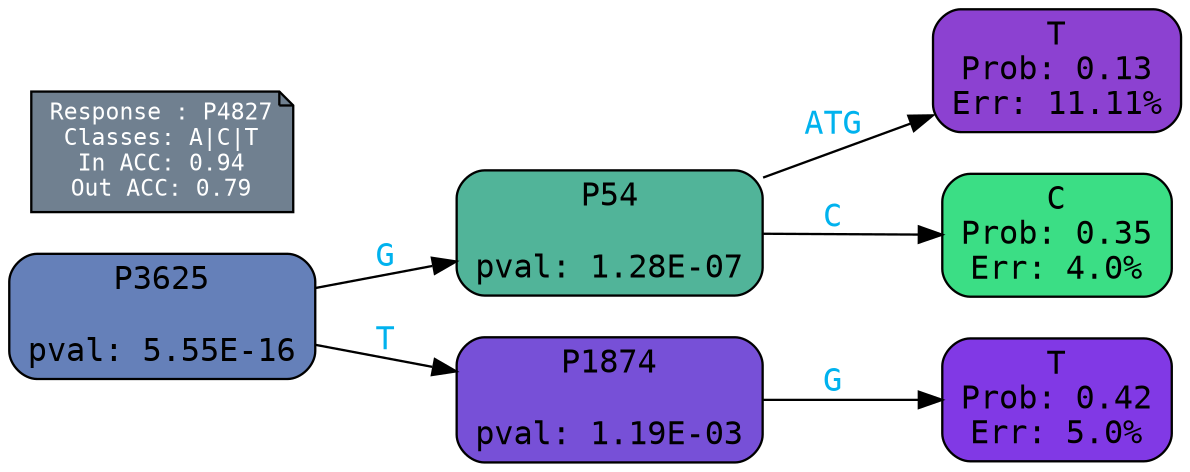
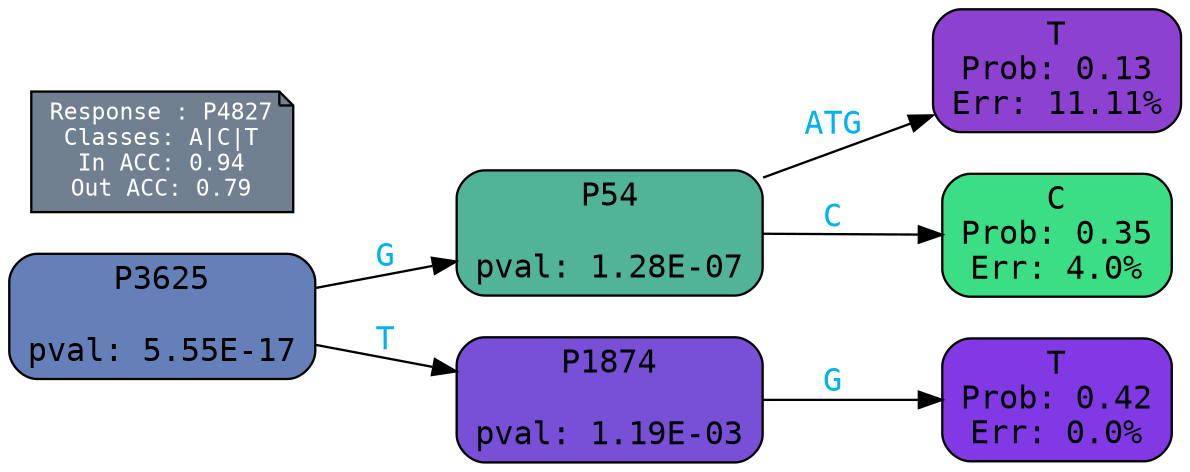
(162, 316) -> (162, 316)
(1057, 400) -> (1057, 400)
